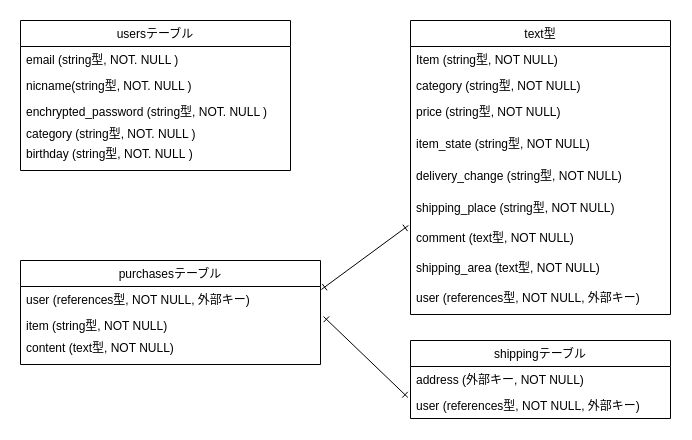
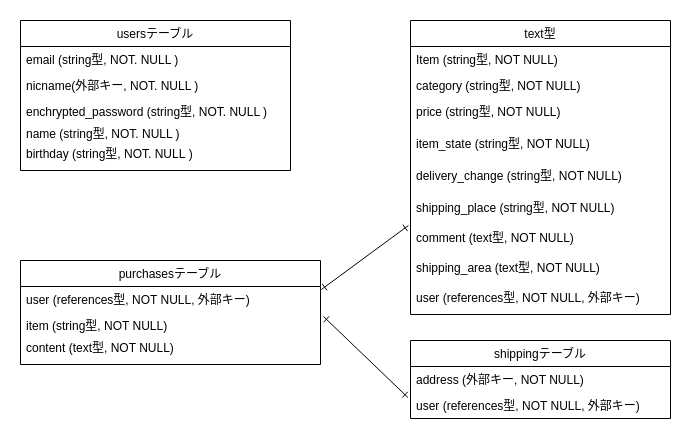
(112, 86) -> (111, 86)
(119, 134) -> (105, 134)
